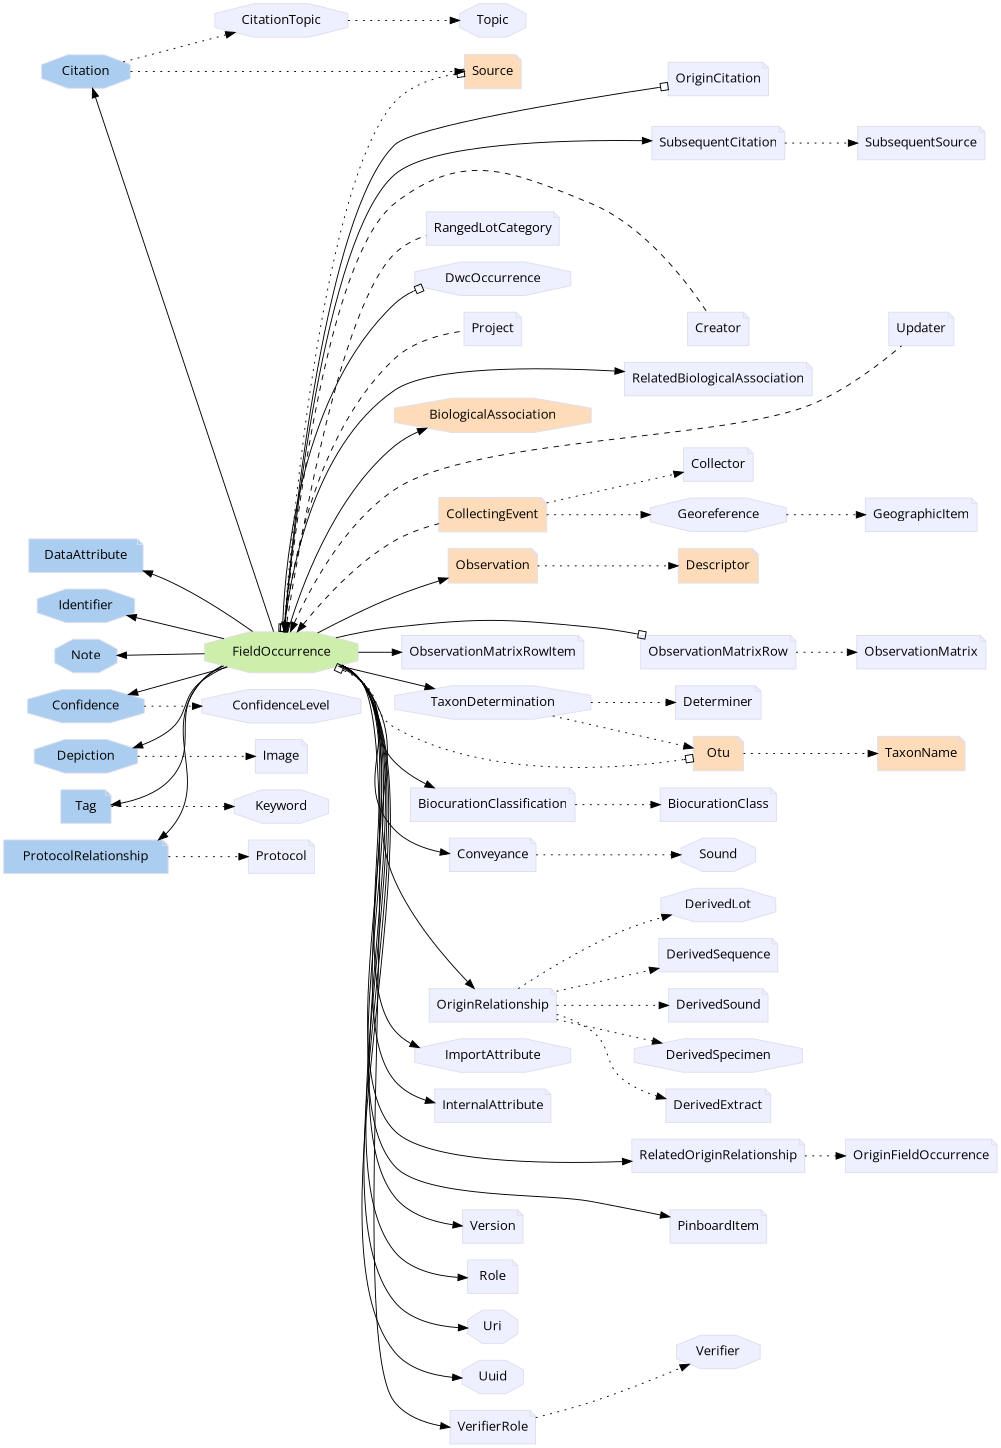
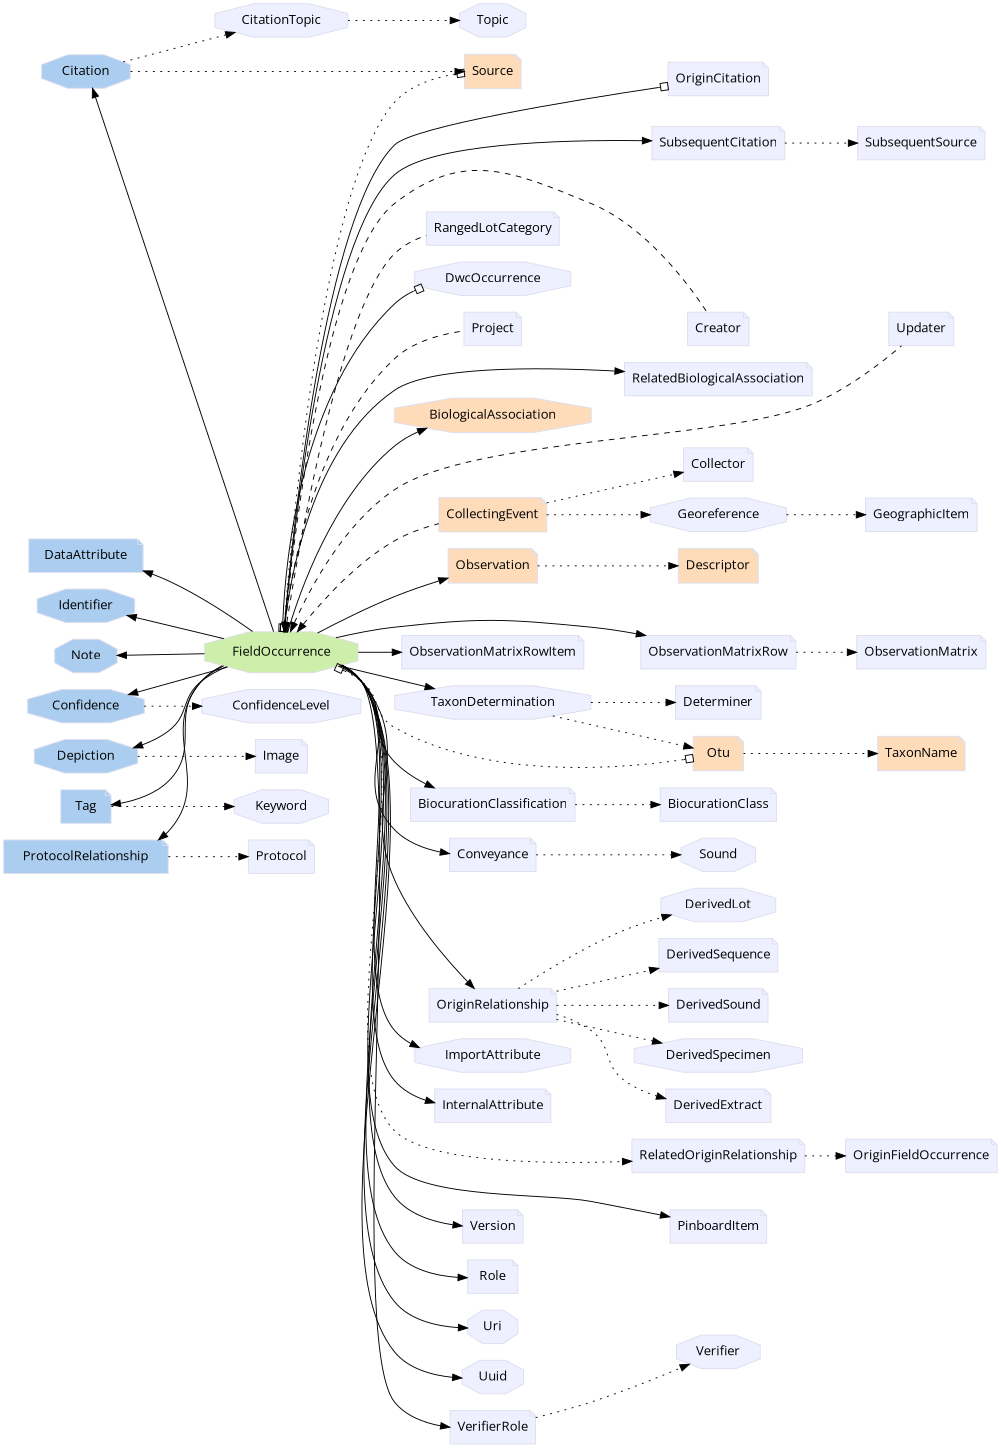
(486, 621) -> (486, 621)
(386, 1115) -> (386, 1115)
